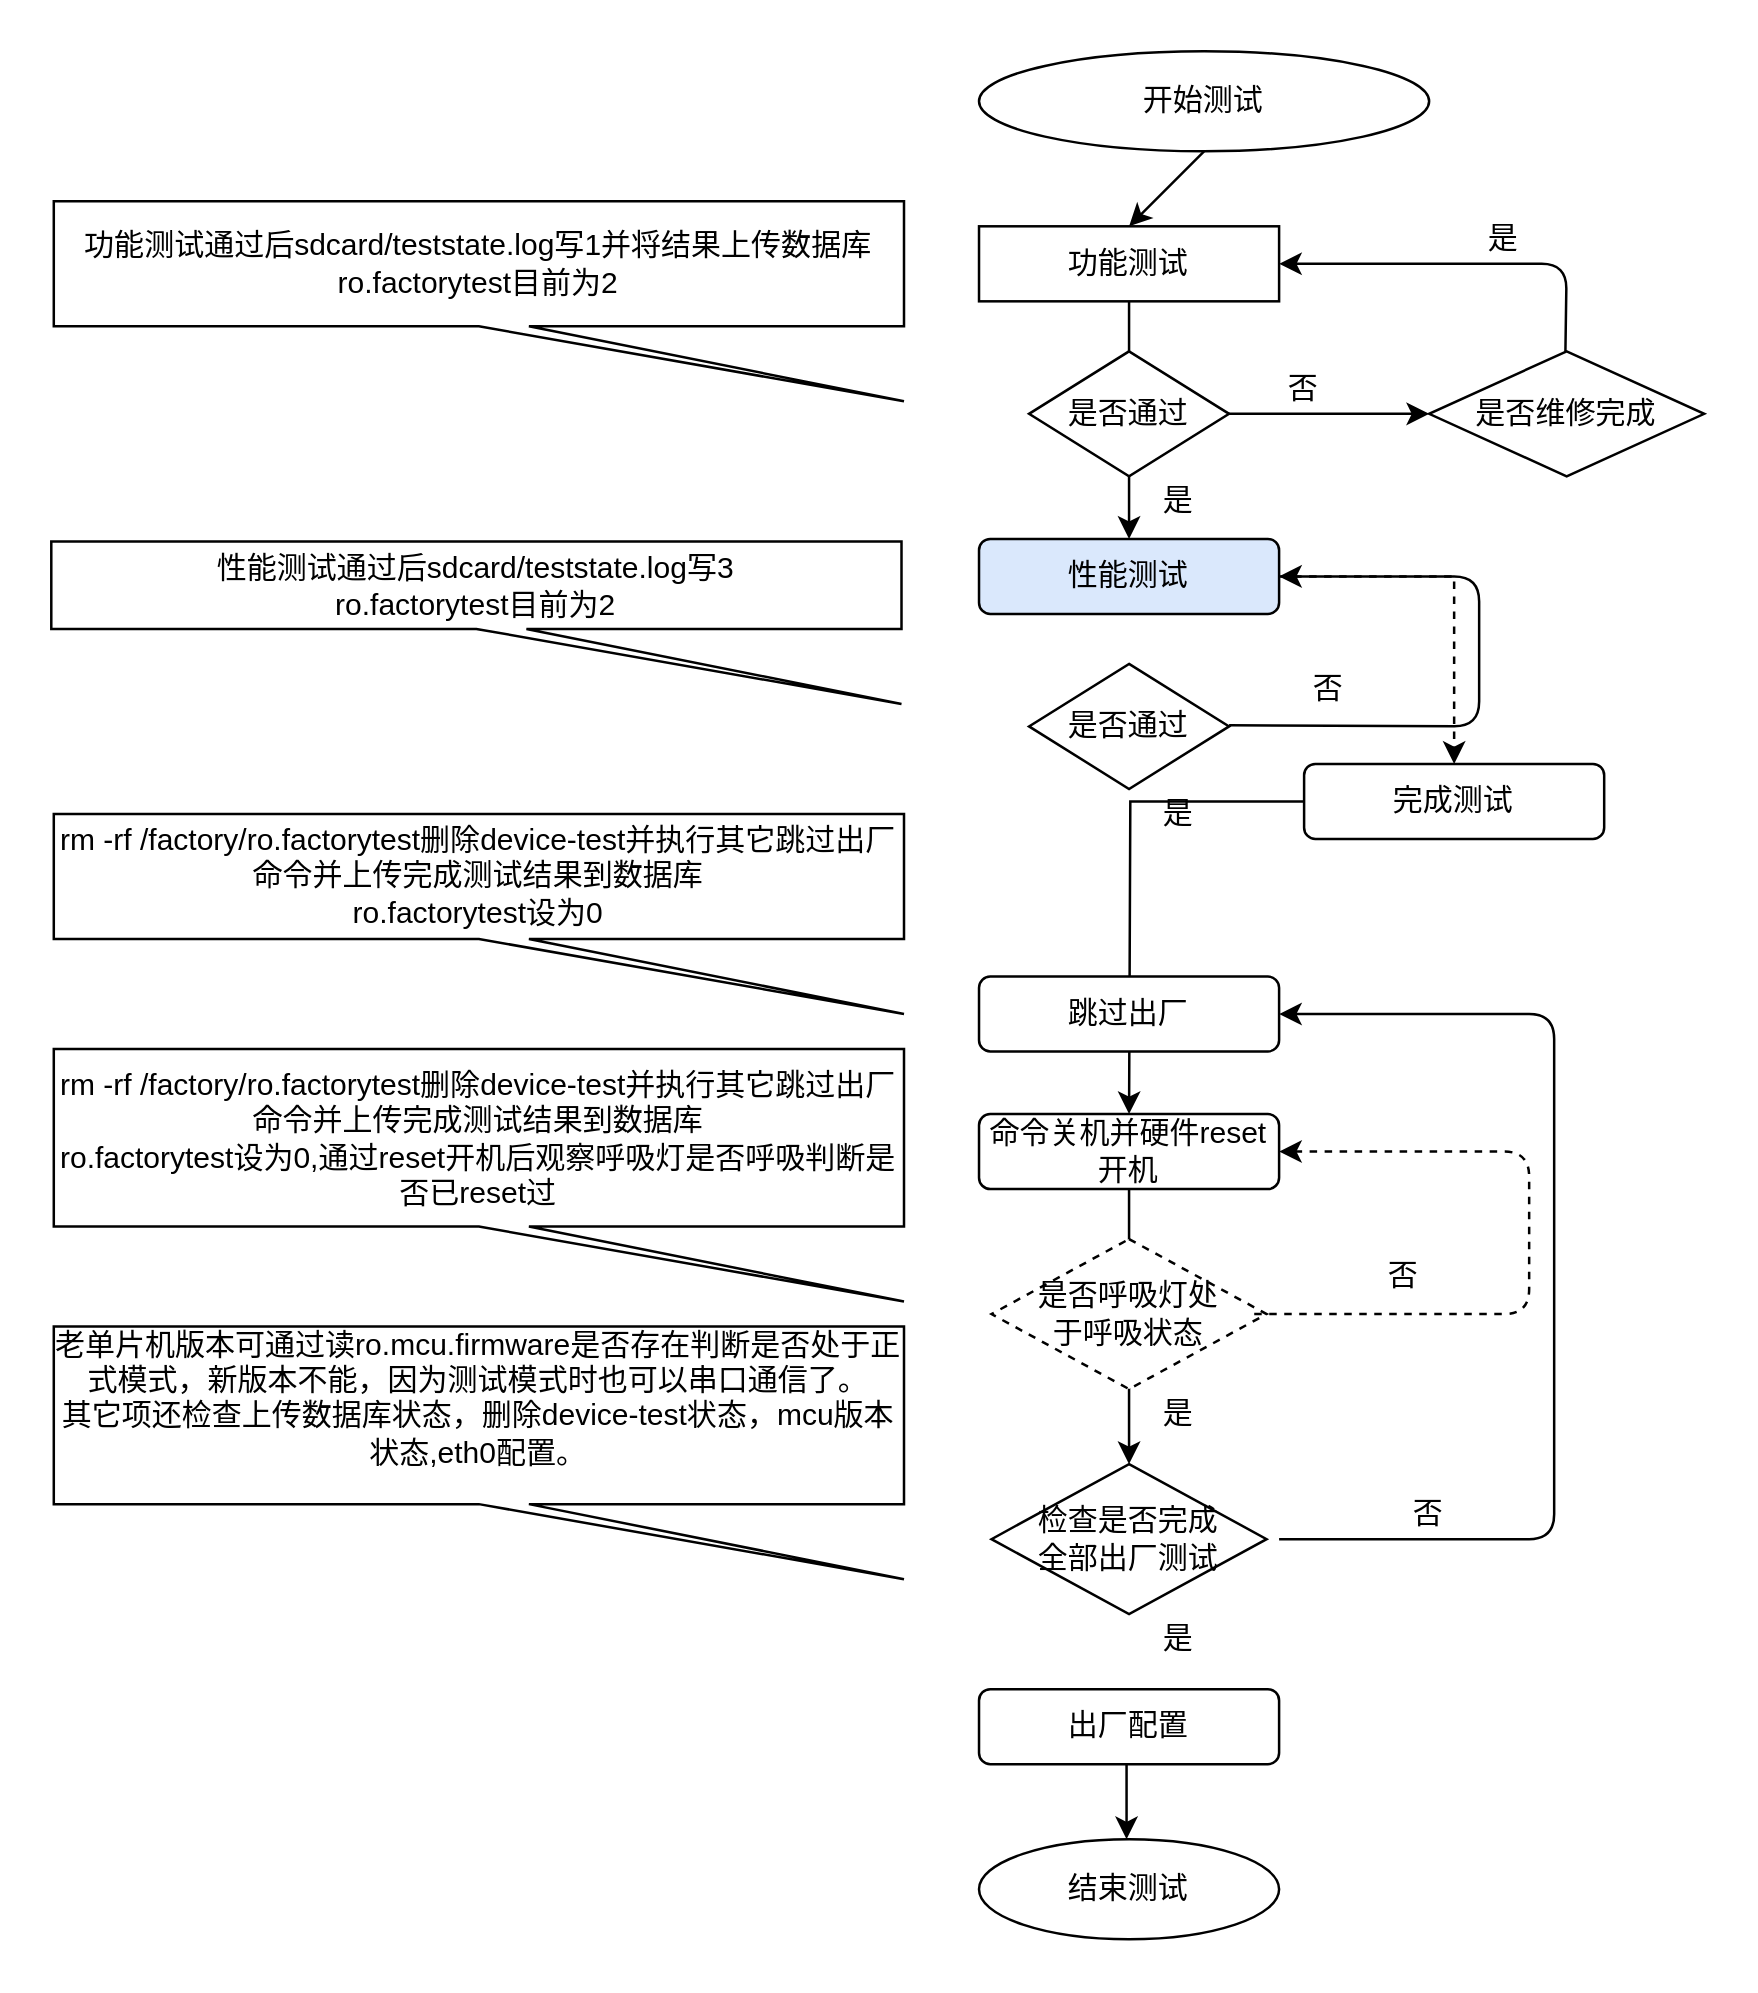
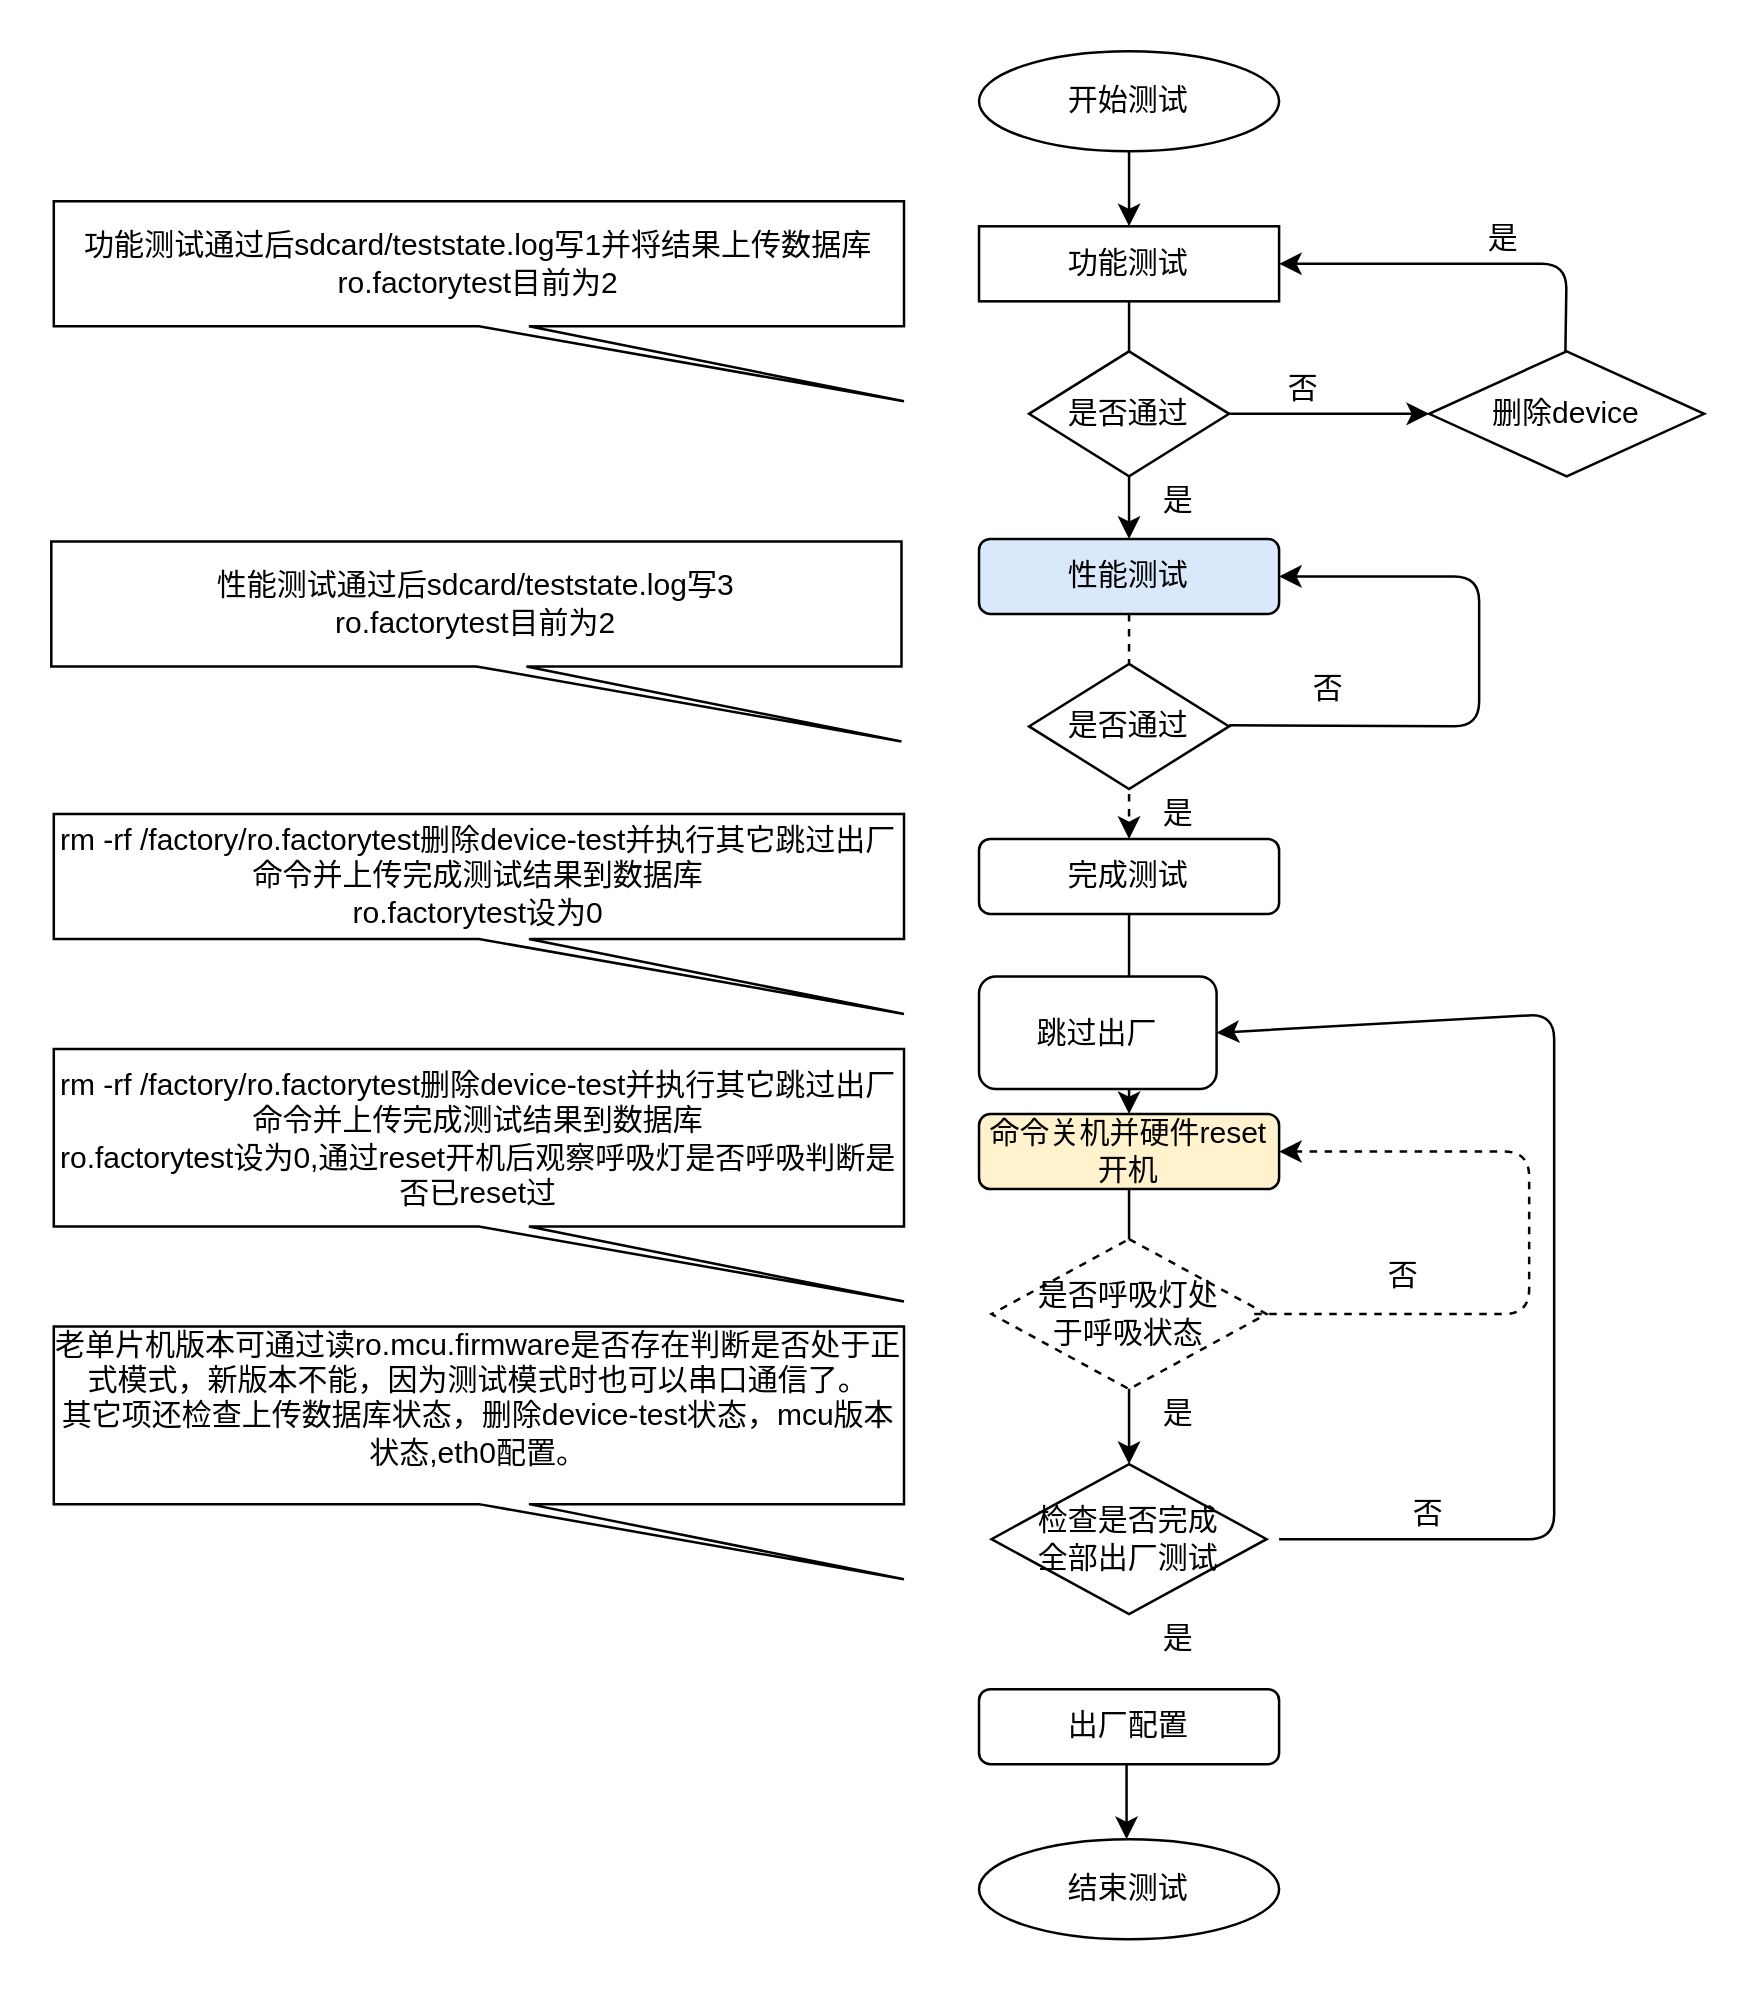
(1204, 101) -> (1129, 101)
(1566, 414) -> (1566, 414)
(476, 623) -> (476, 641)
(1454, 801) -> (1129, 876)
(1129, 1014) -> (1098, 1033)
(1129, 1151) -> (1129, 1151)
